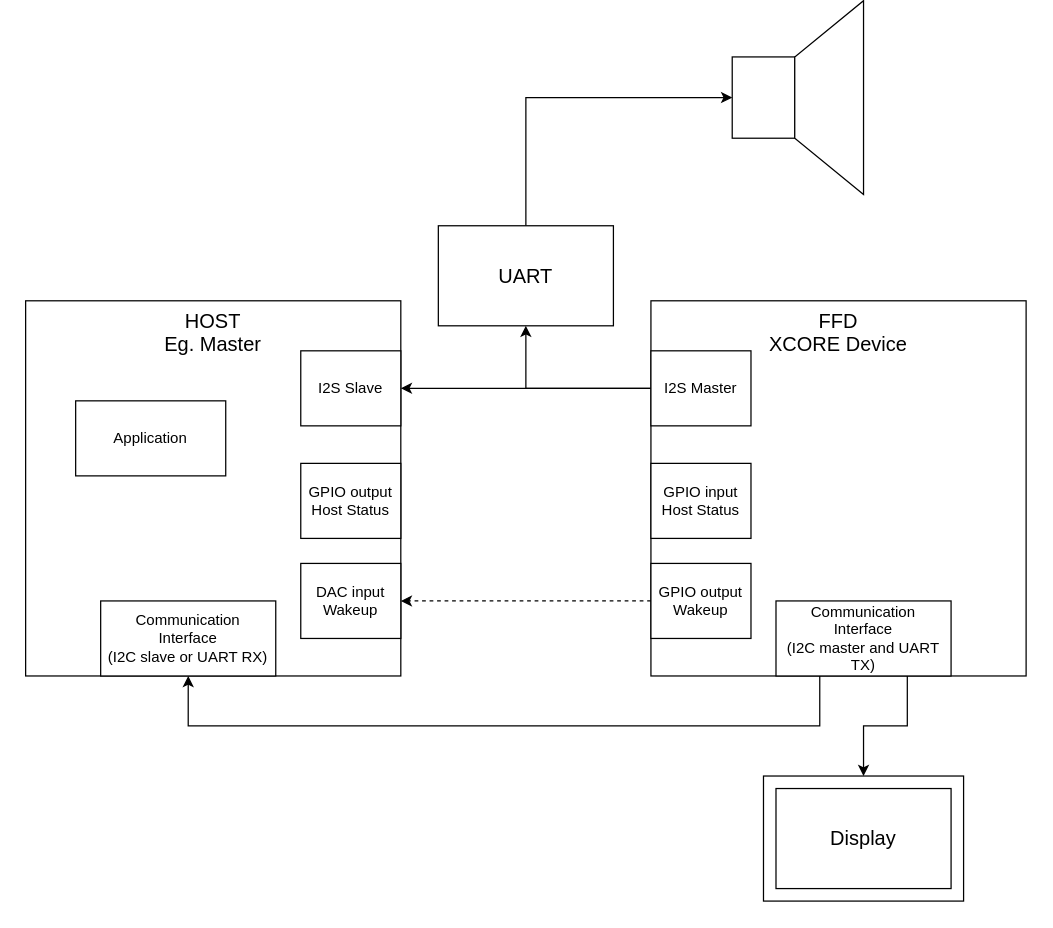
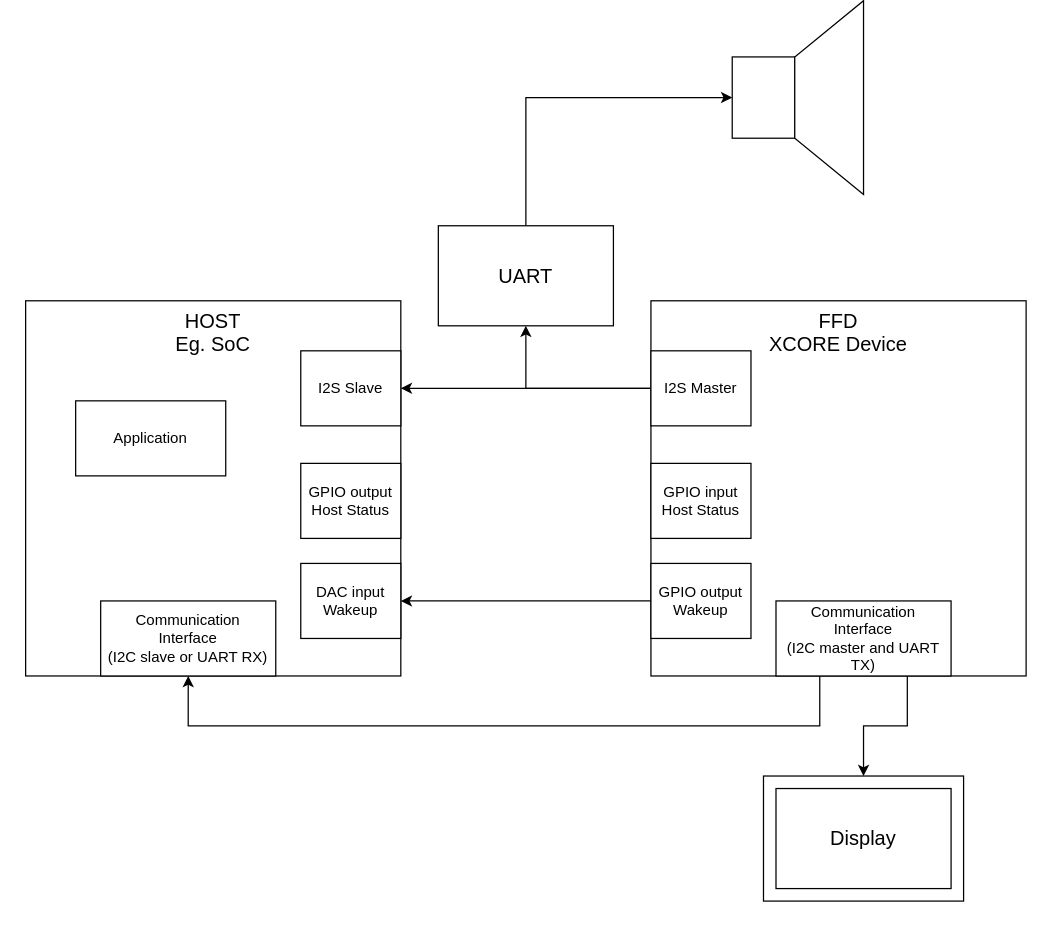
(213, 333) -> (213, 333)
(529, 601) -> (529, 601)
